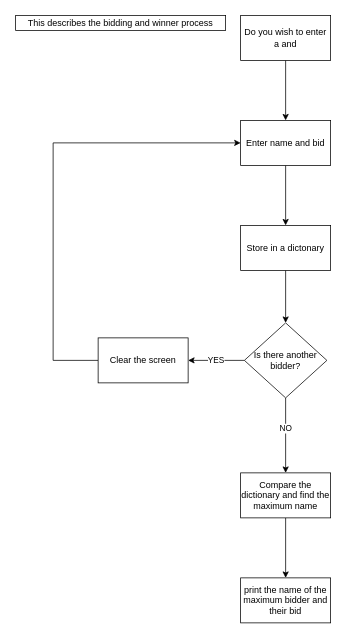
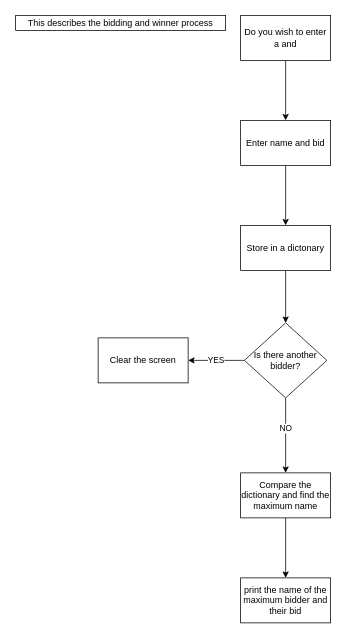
(74, 360) -> none
